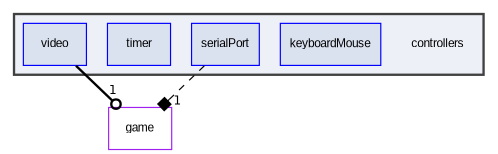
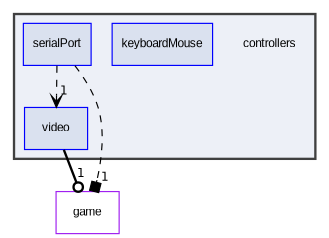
(139, 44) -> none
none -> (57, 81)
